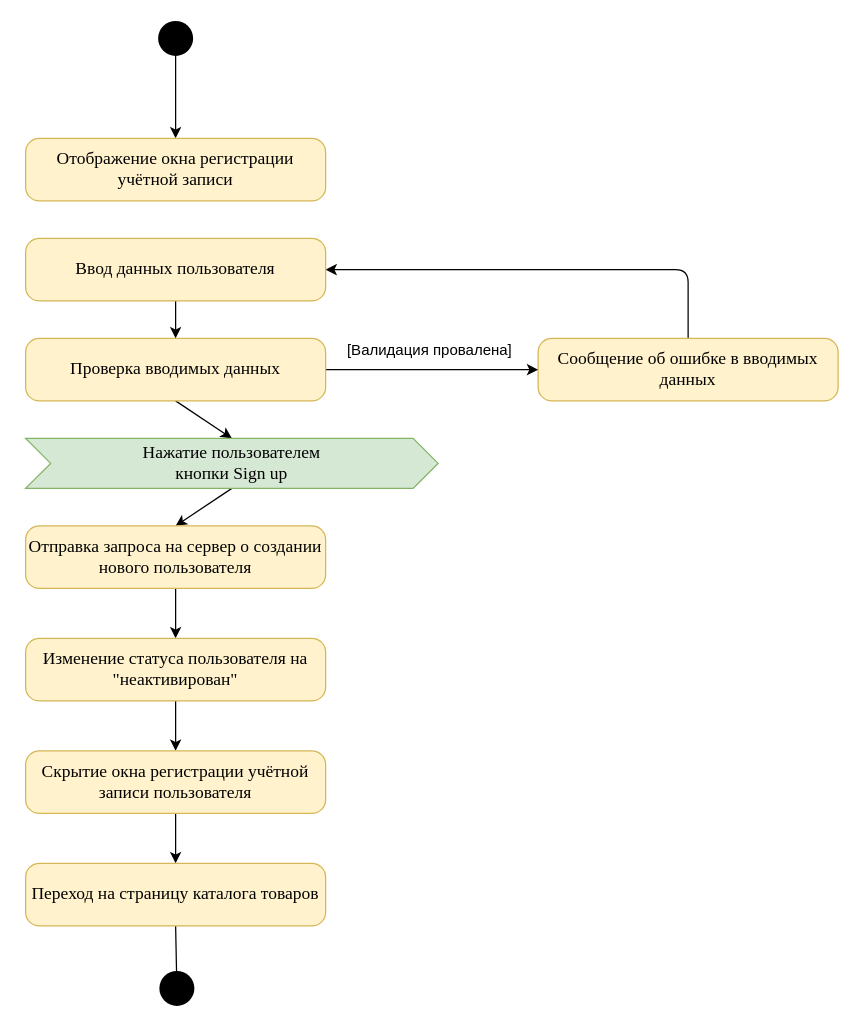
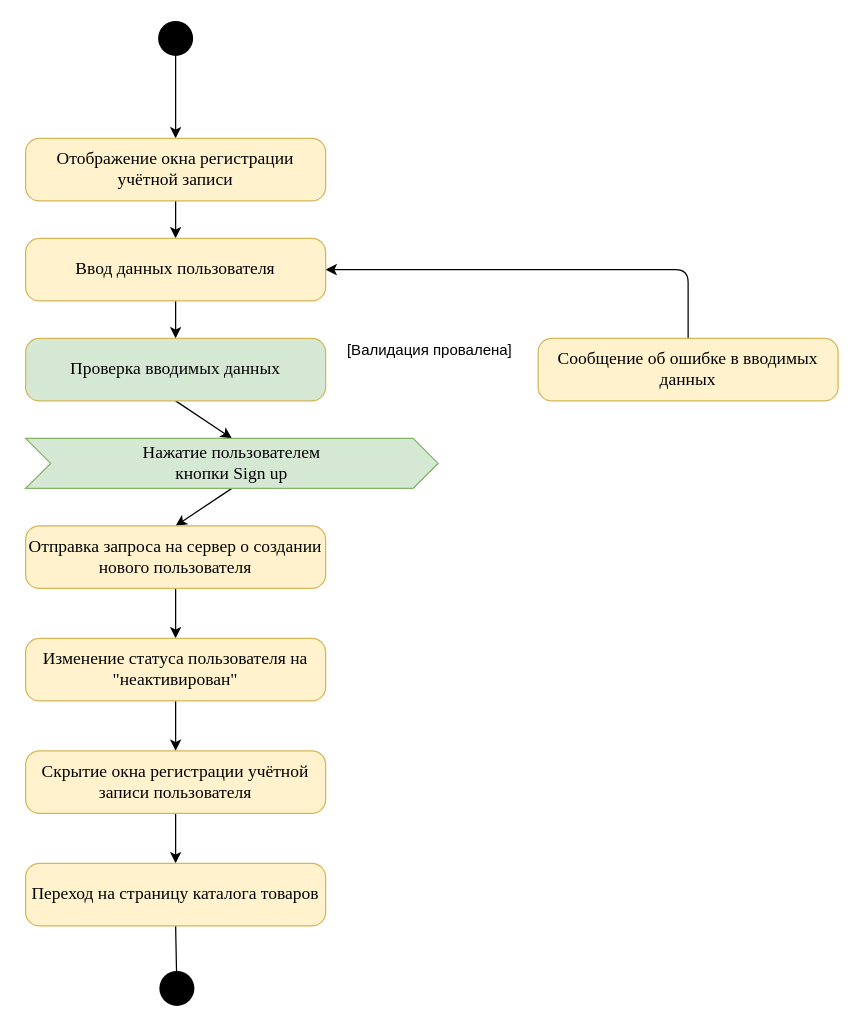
none -> (176, 215)
(176, 369) -> (176, 369)
(428, 369) -> none
